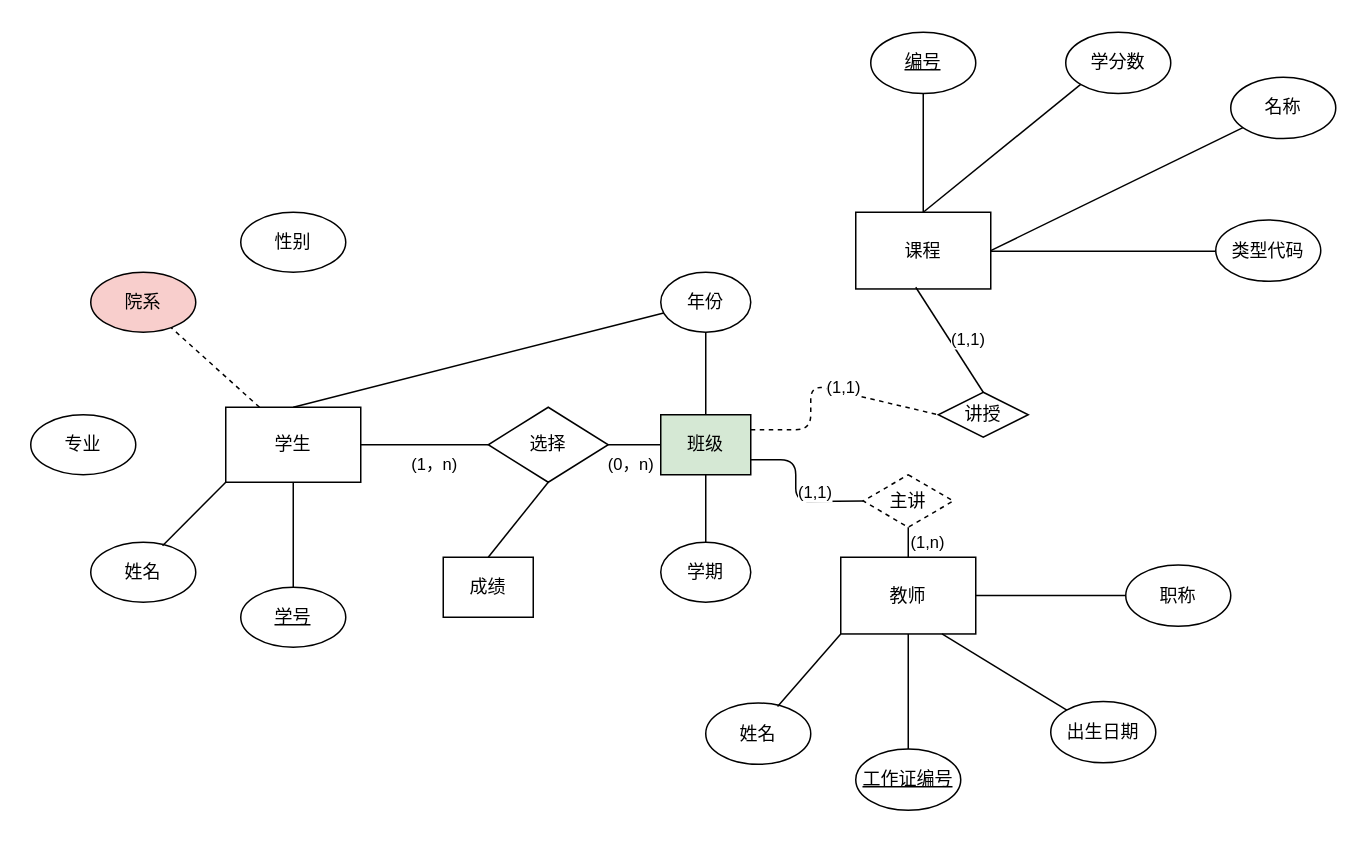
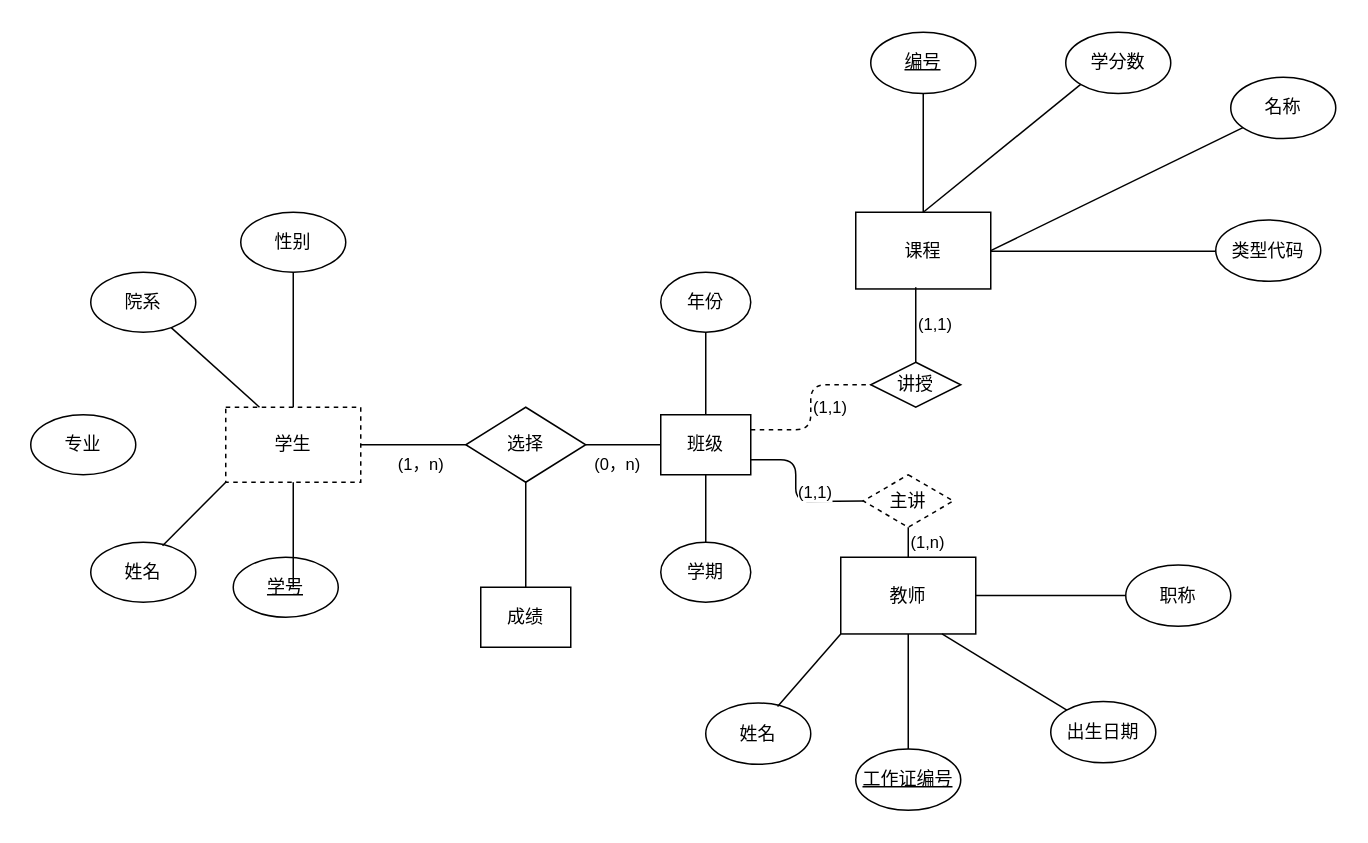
(143, 302) -> (143, 302)
(478, 360) -> (293, 340)
(215, 367) -> (215, 367)
(983, 415) -> (916, 385)
(293, 445) -> (293, 445)
(548, 445) -> (526, 445)
(706, 445) -> (706, 445)
(488, 587) -> (526, 617)
(293, 617) -> (286, 587)
